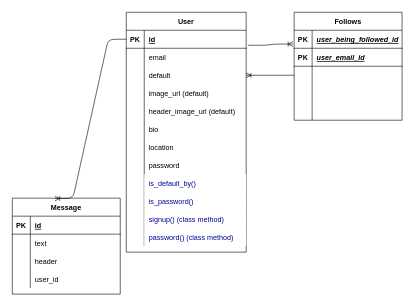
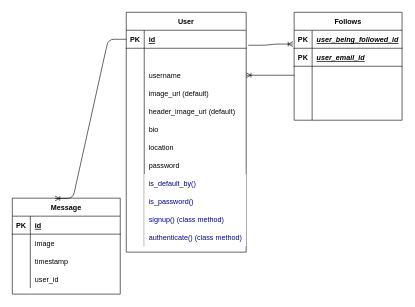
(195, 57) -> none
(162, 76) -> (165, 76)
(196, 238) -> (204, 238)
(43, 244) -> (44, 244)
(47, 262) -> (52, 262)
